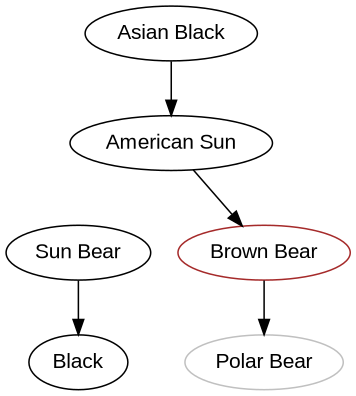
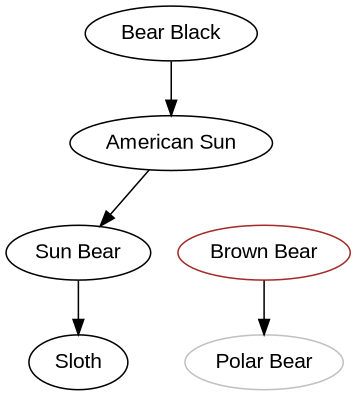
(171, 33) -> (171, 33)
(213, 192) -> (130, 192)
(78, 362) -> (78, 362)
